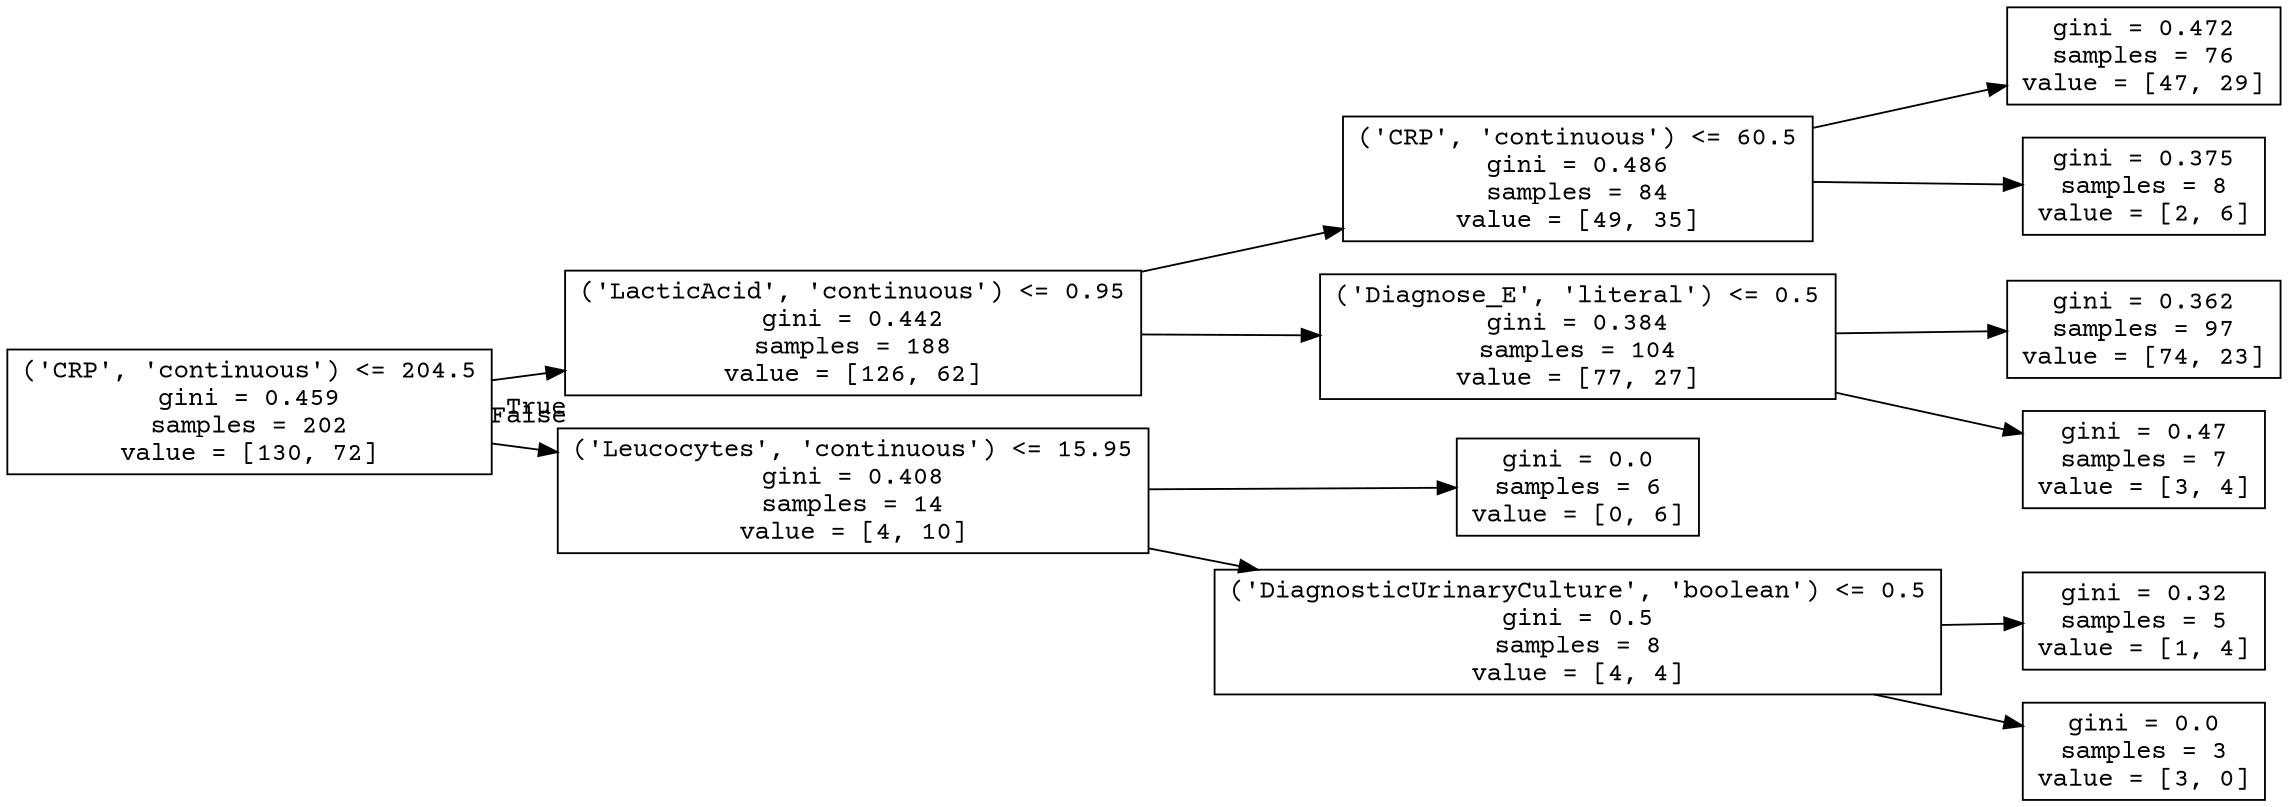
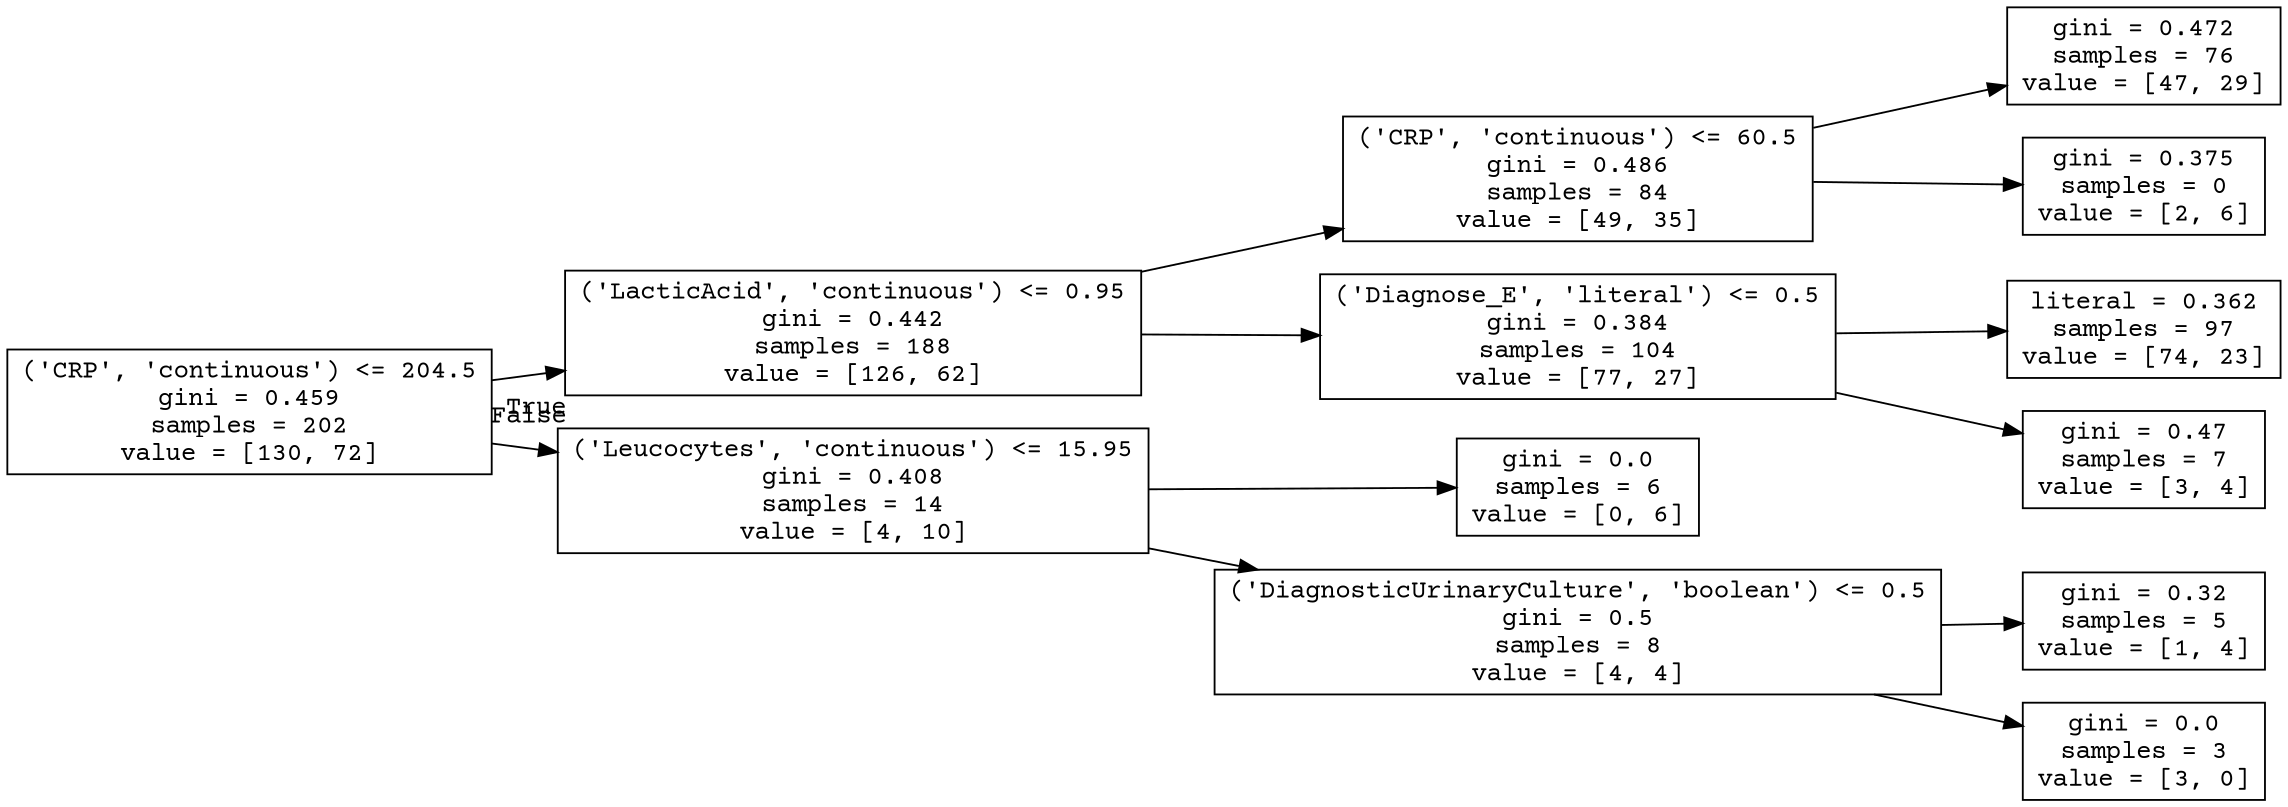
(2144, 186) -> (2144, 186)
(2144, 329) -> (2144, 329)
